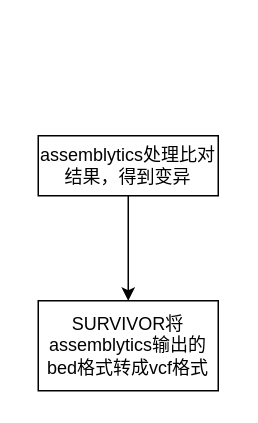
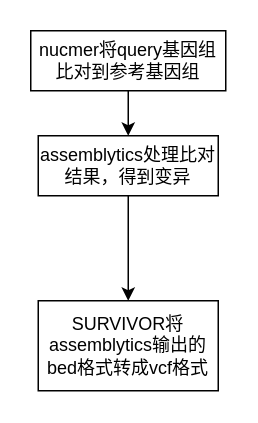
none -> (128, 61)
none -> (128, 119)
